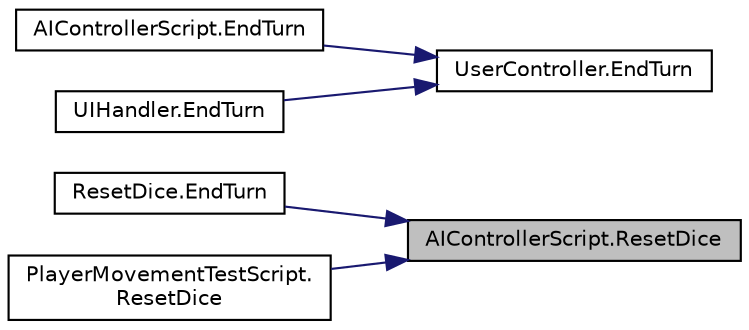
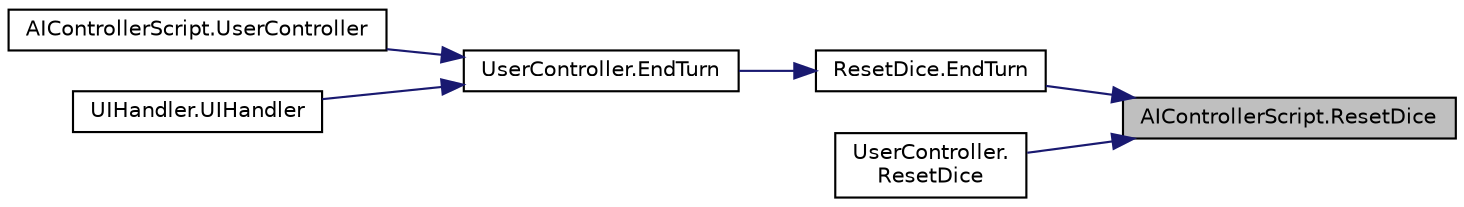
(170, 30) -> (198, 30)
none -> (766, 71)
(170, 112) -> (198, 112)
(170, 288) -> (931, 165)
